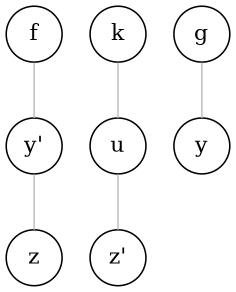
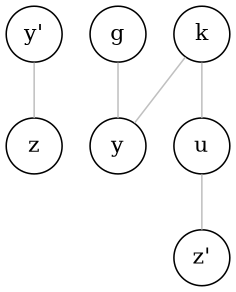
(34, 34) -> none
none -> (160, 90)
